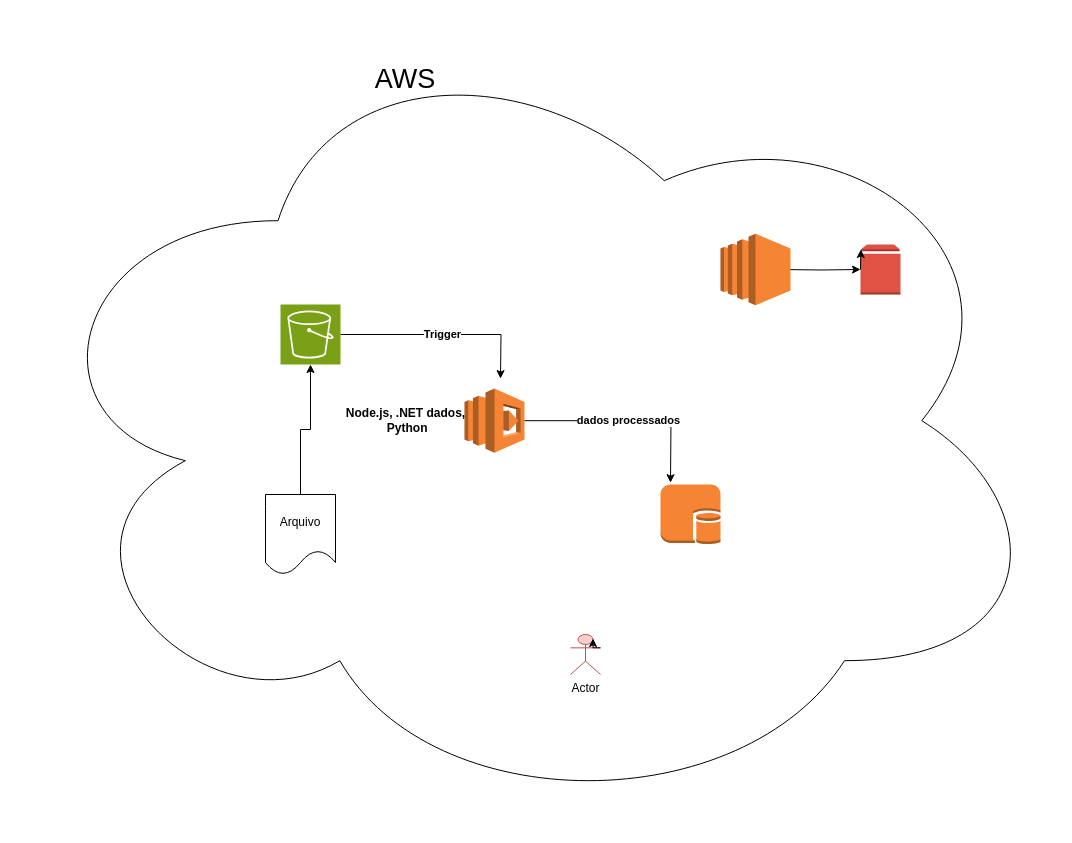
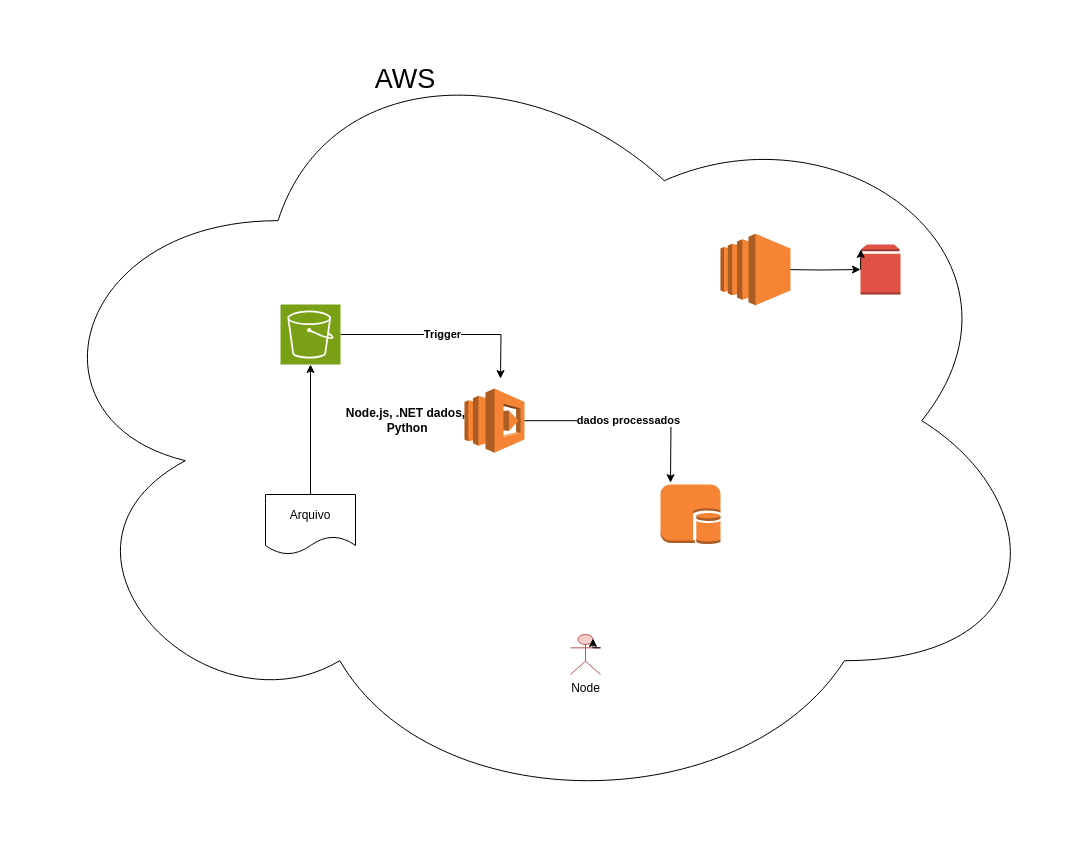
(301, 535) -> (311, 525)
(586, 689) -> (586, 689)
